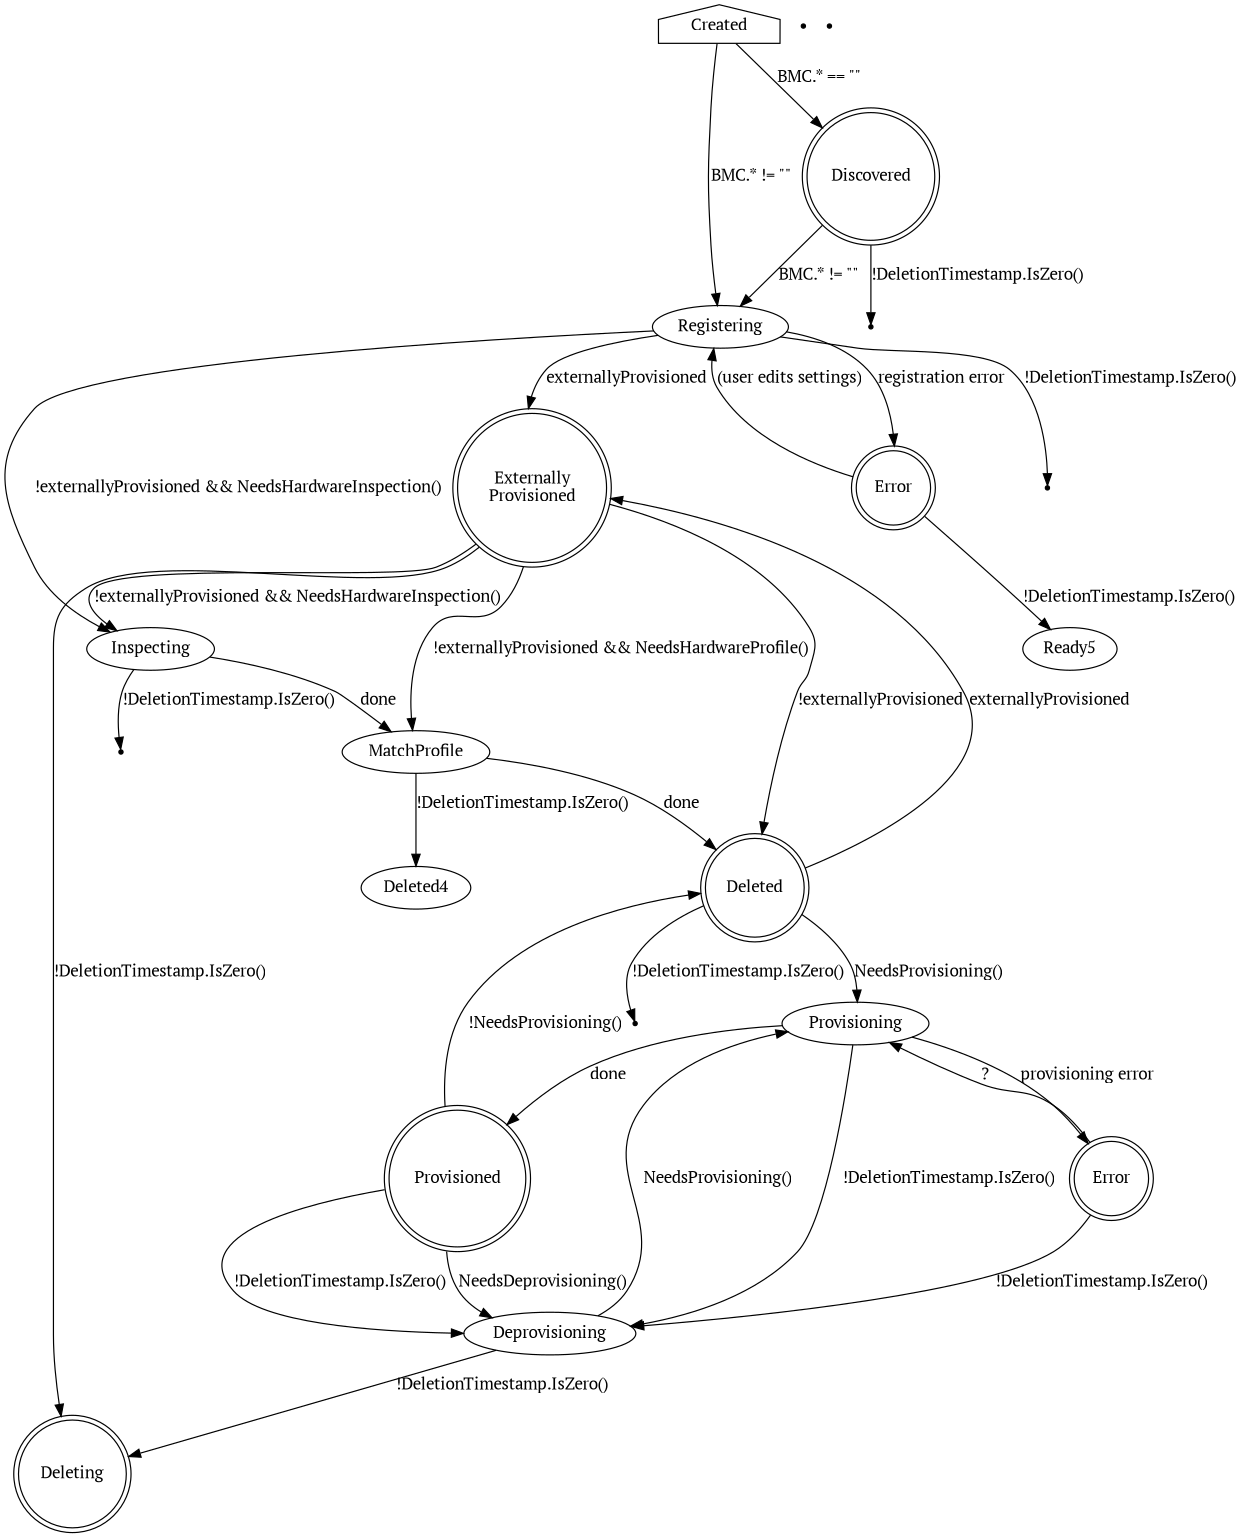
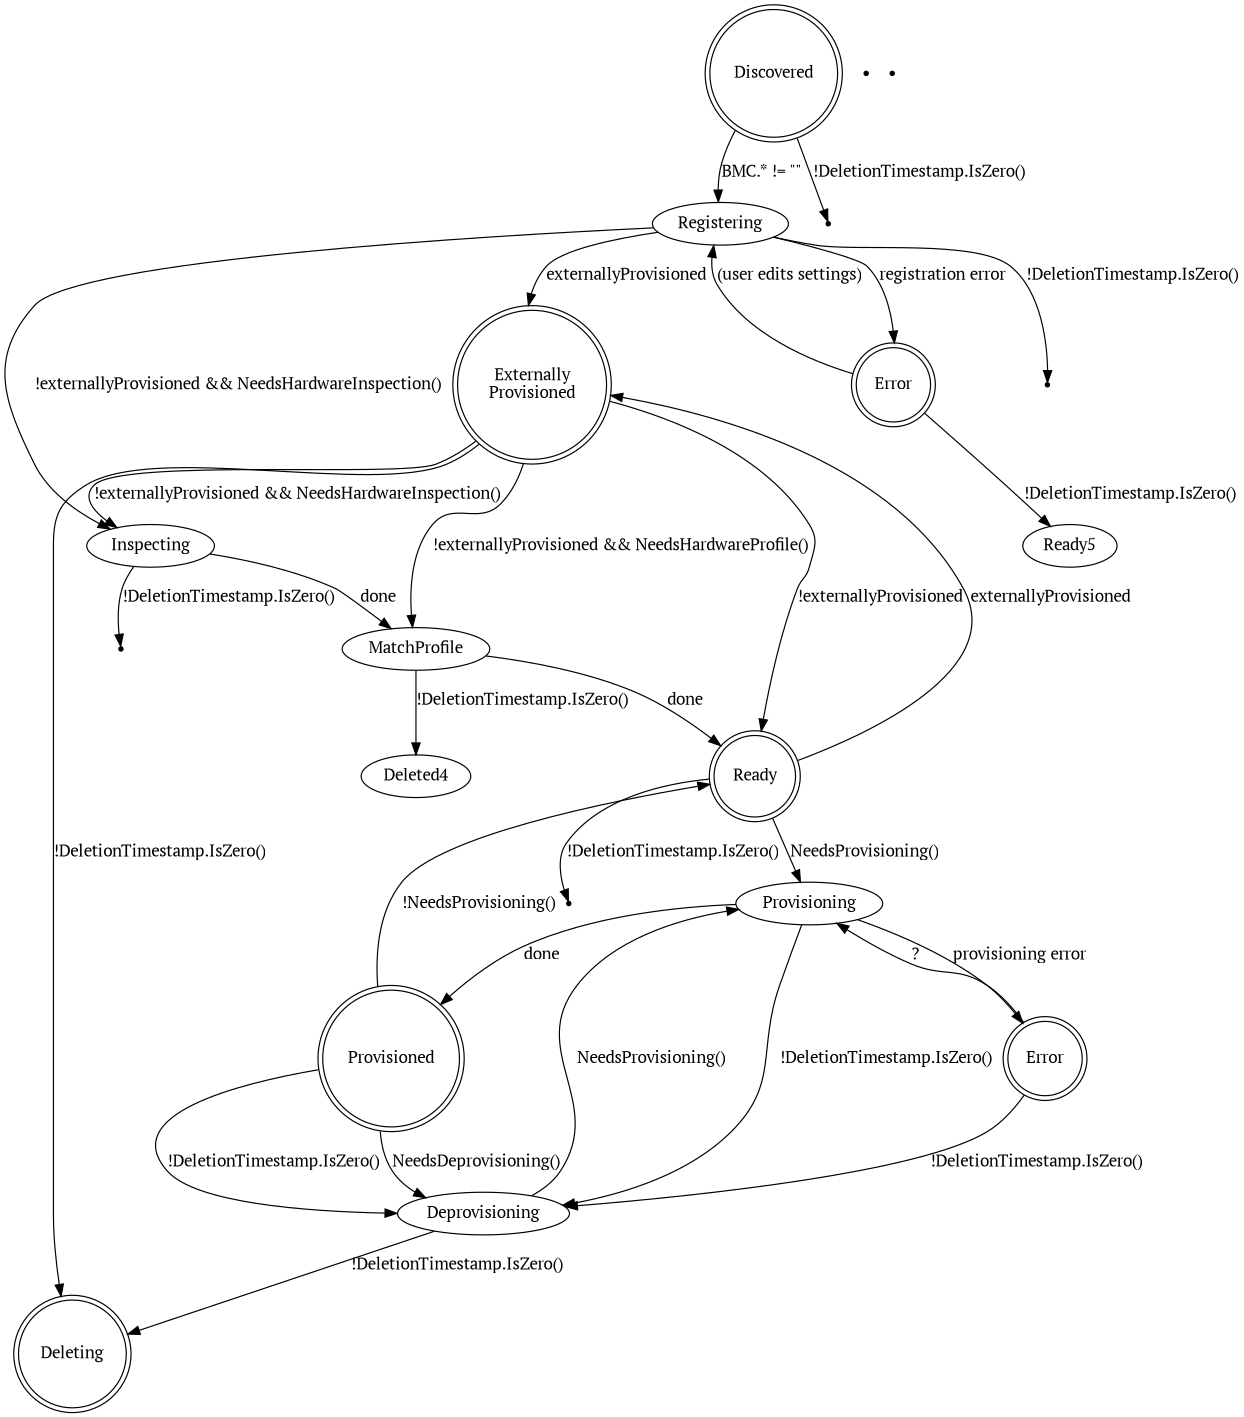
(719, 26) -> none
(755, 888) -> (755, 776)
